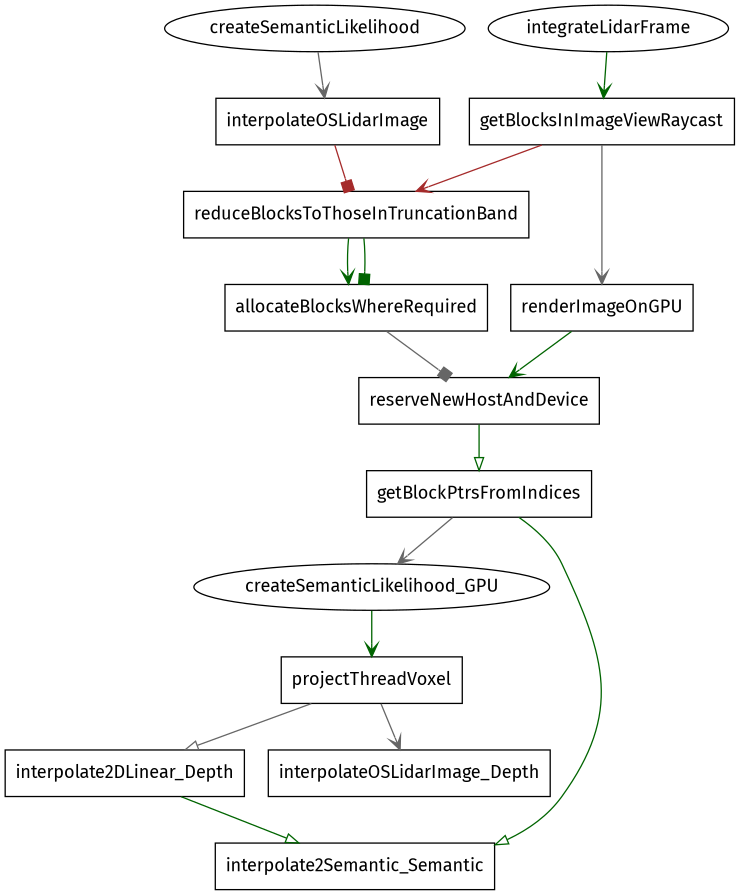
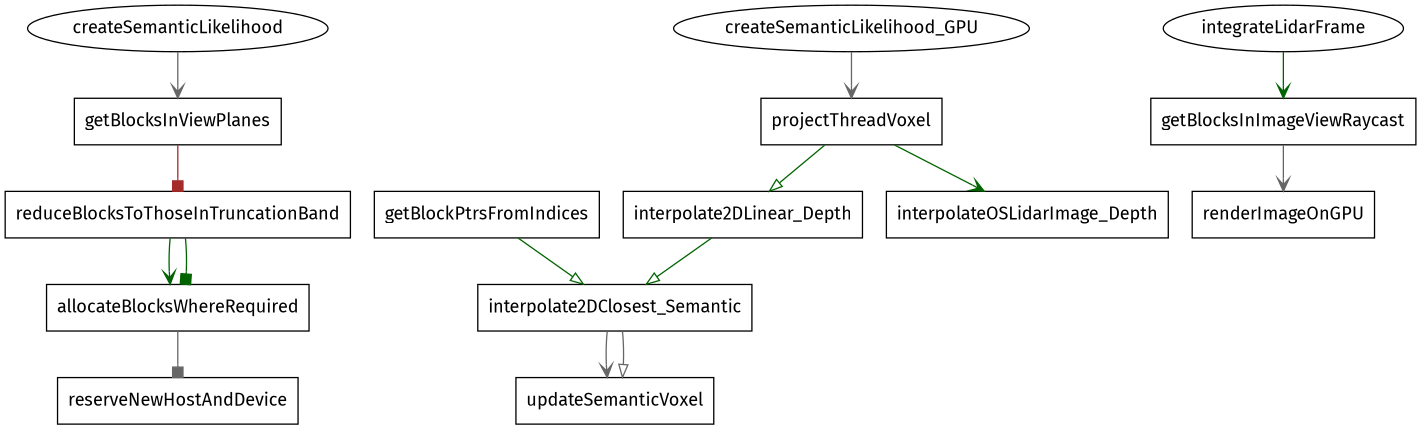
(328, 122) -> (178, 122)
(485, 166) -> none
(546, 350) -> none
none -> (615, 401)
(479, 441) -> none
(430, 536) -> none
(372, 627) -> (851, 69)
(388, 721) -> (934, 165)
(254, 724) -> (802, 164)
(355, 866) -> (615, 308)
